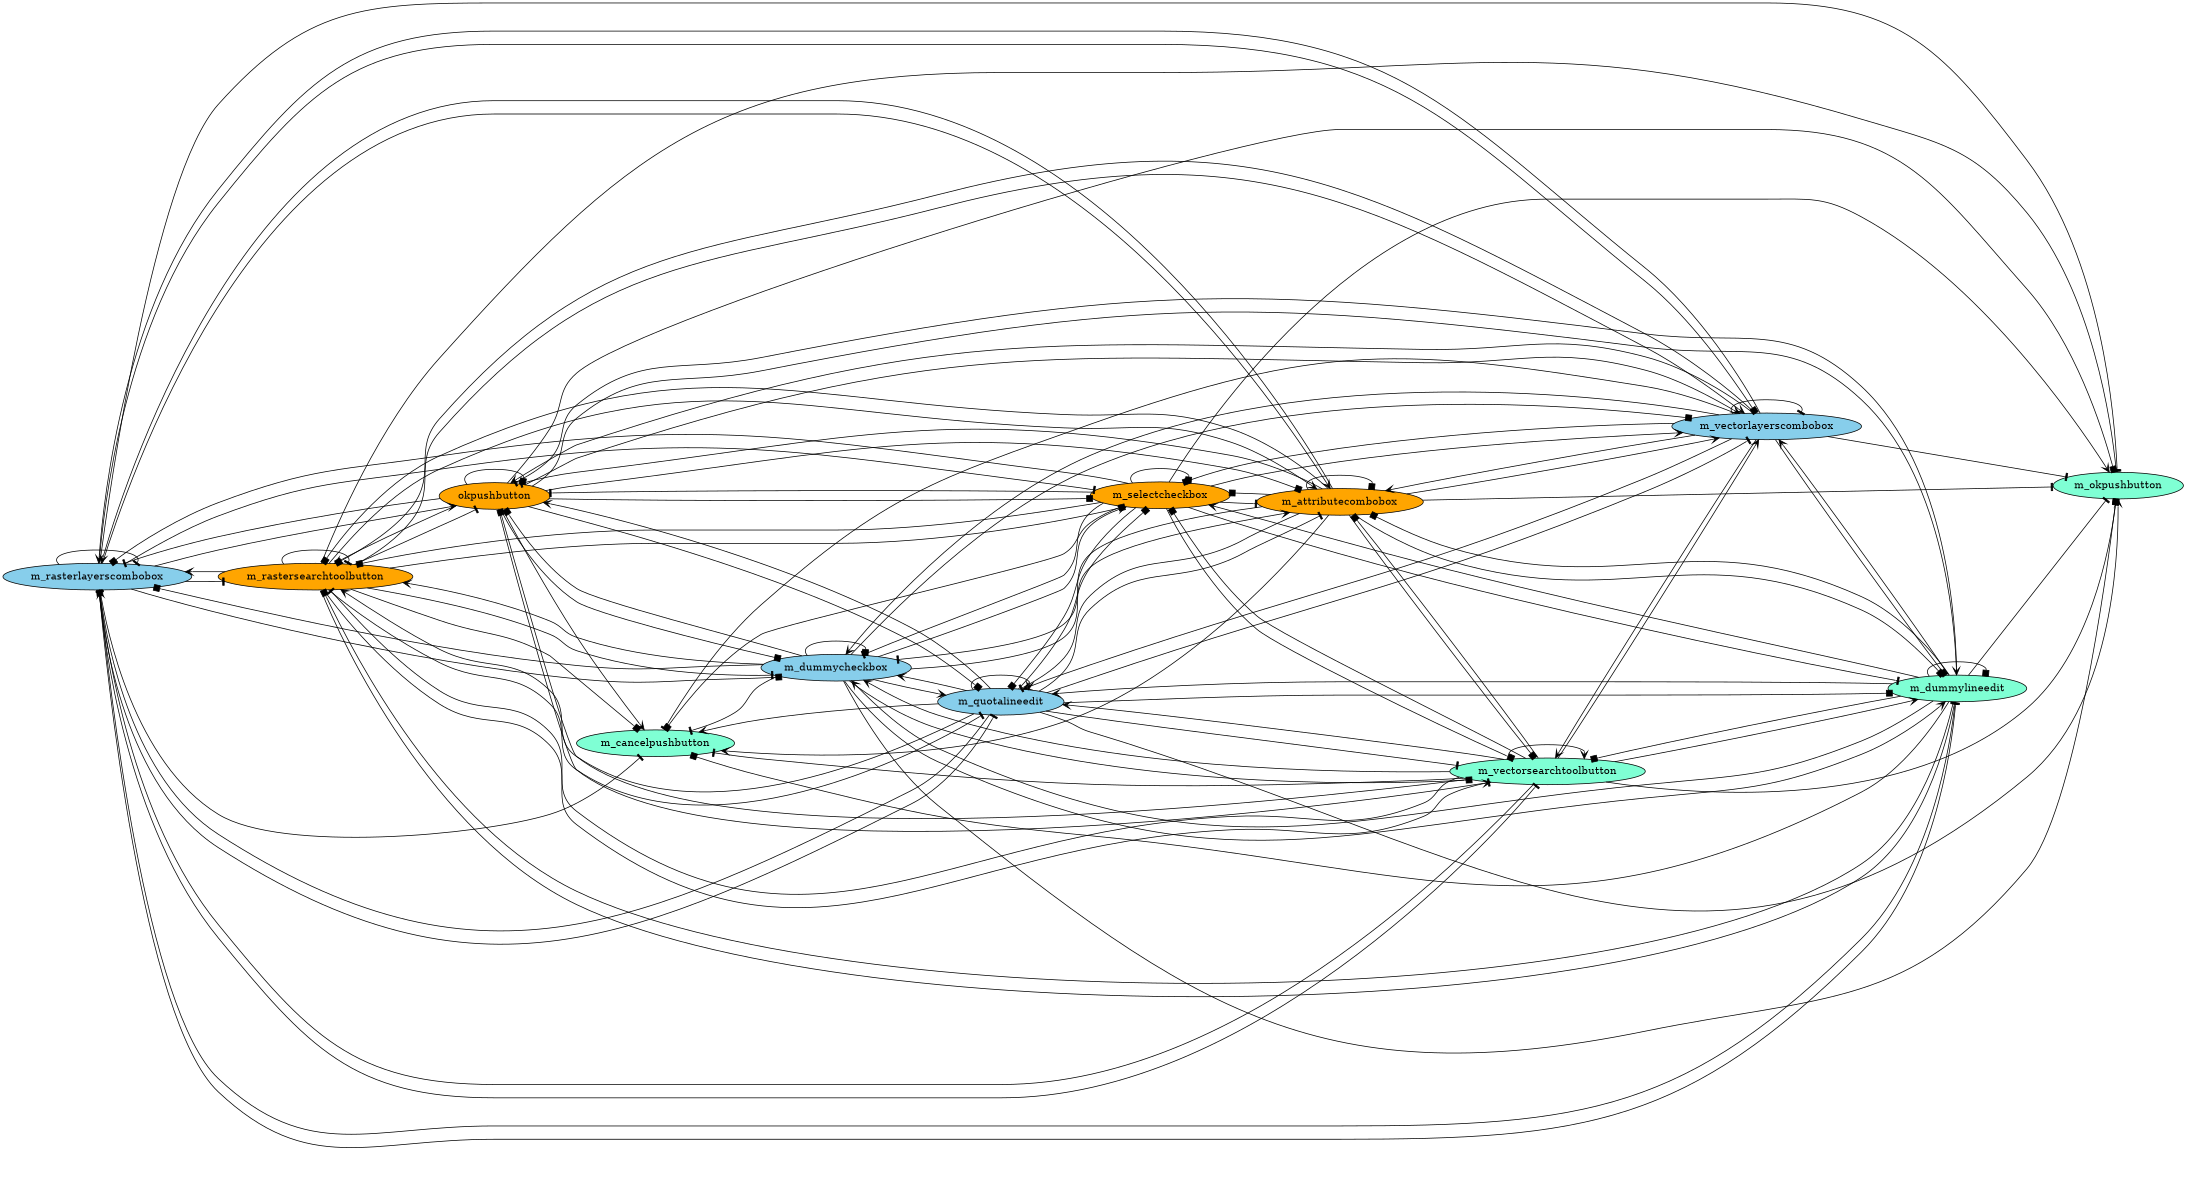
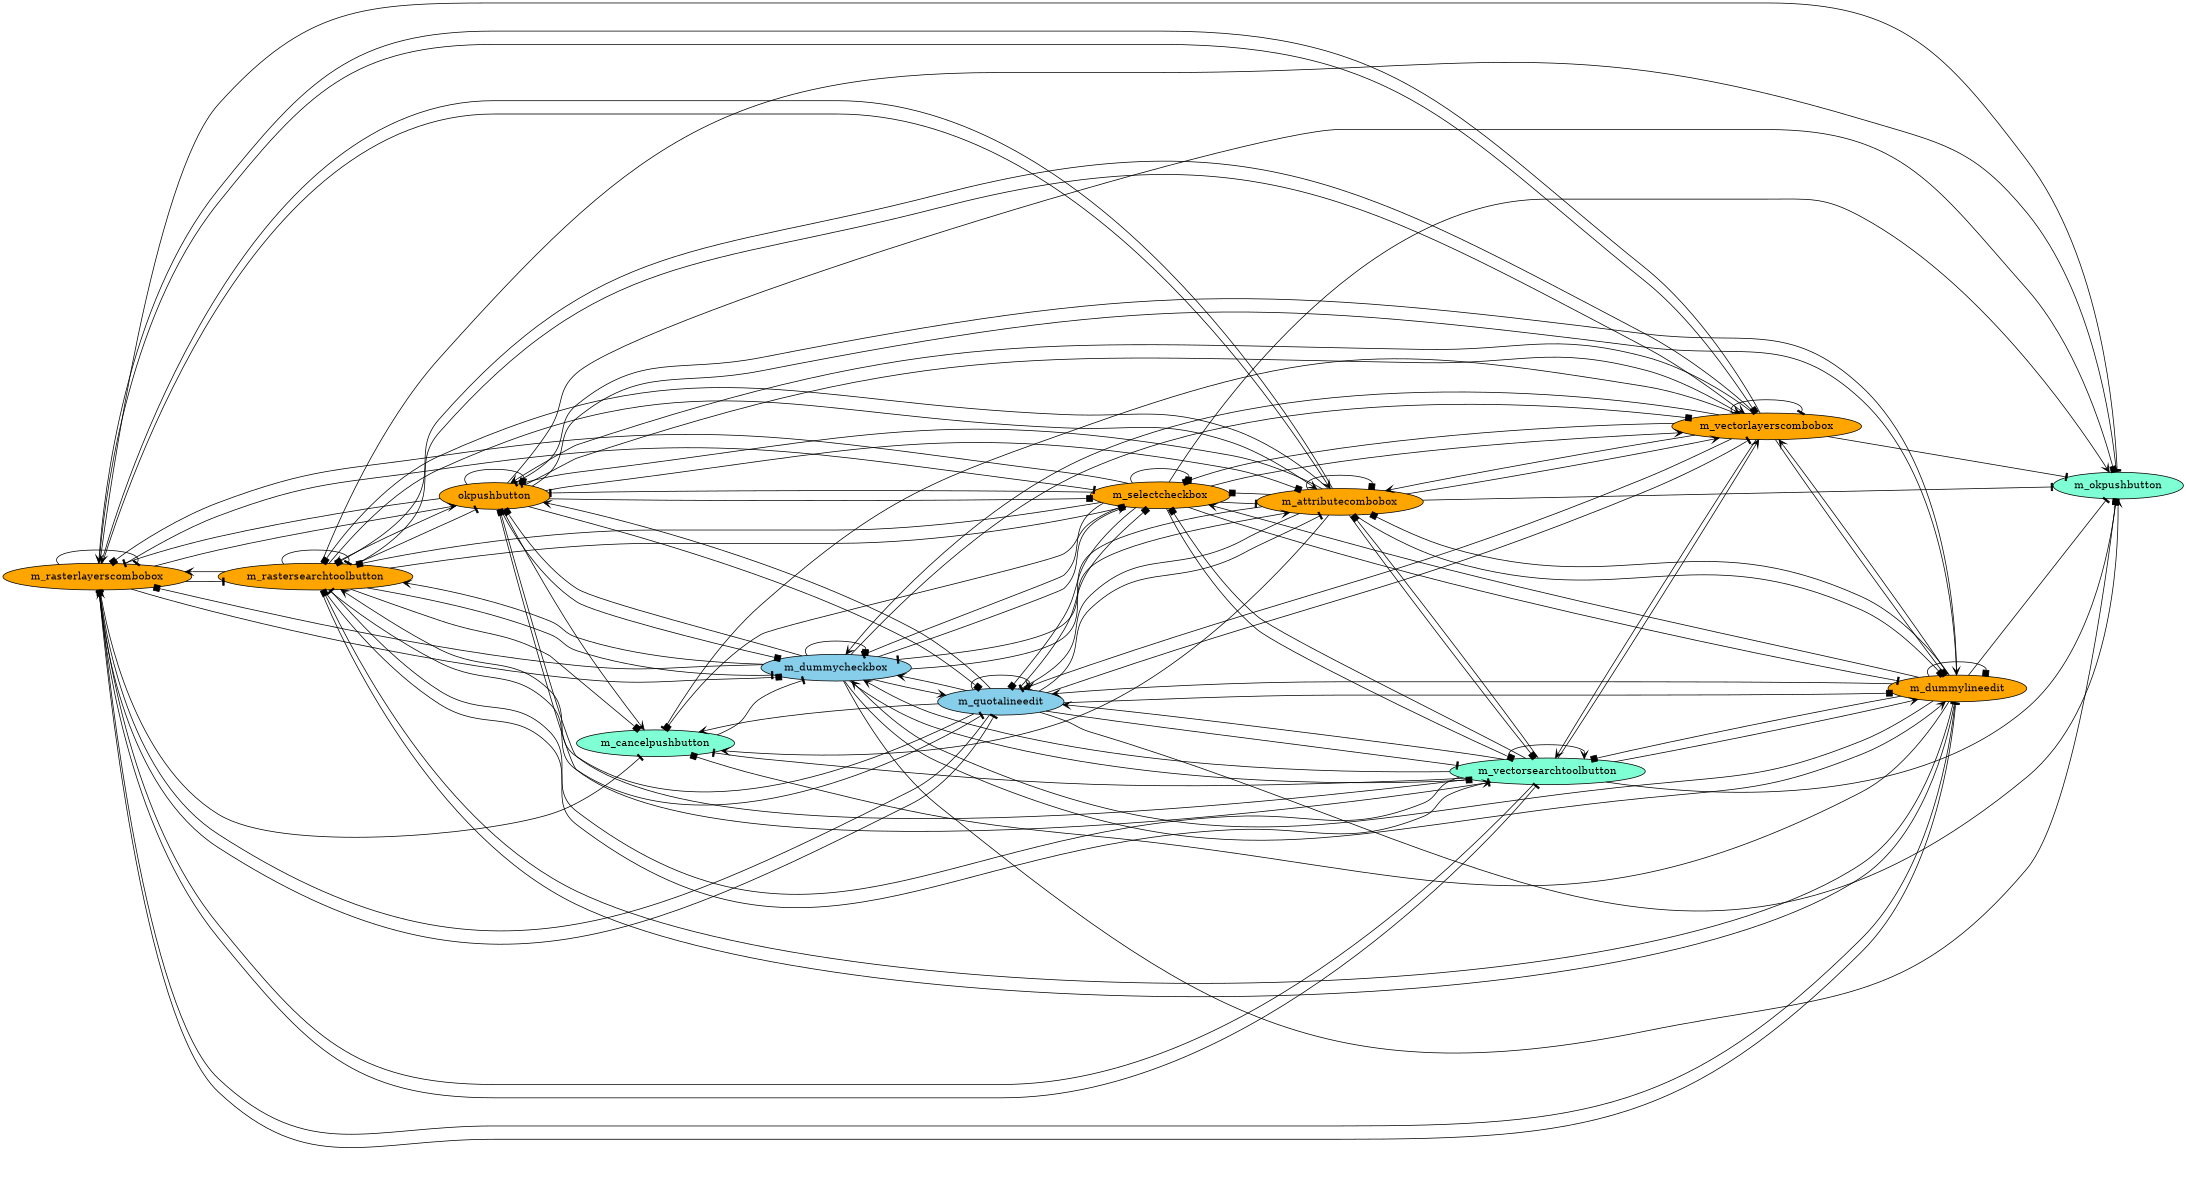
(1767, 426) -> (1767, 426)
(97, 577) -> (97, 577)
(1957, 688) -> (1957, 688)
(740, 709) -> (755, 703)
